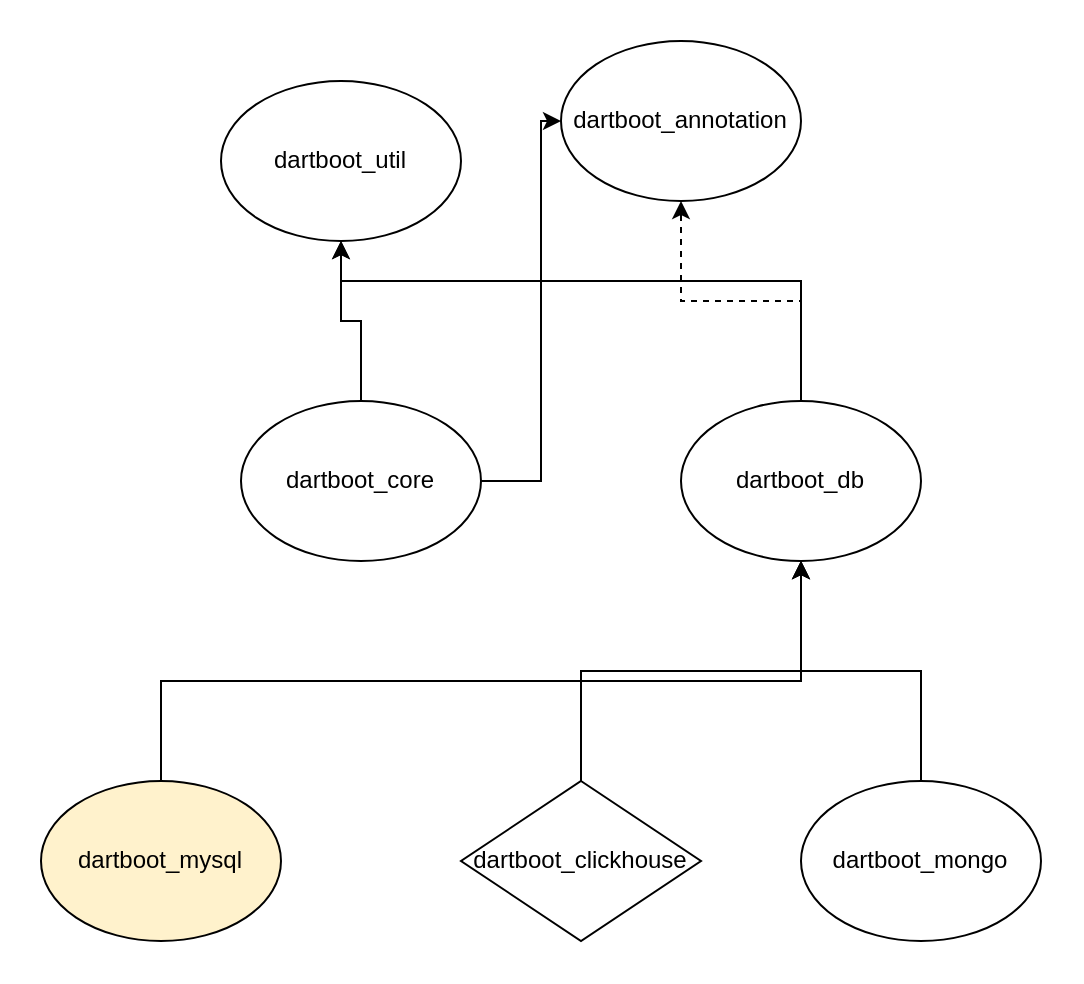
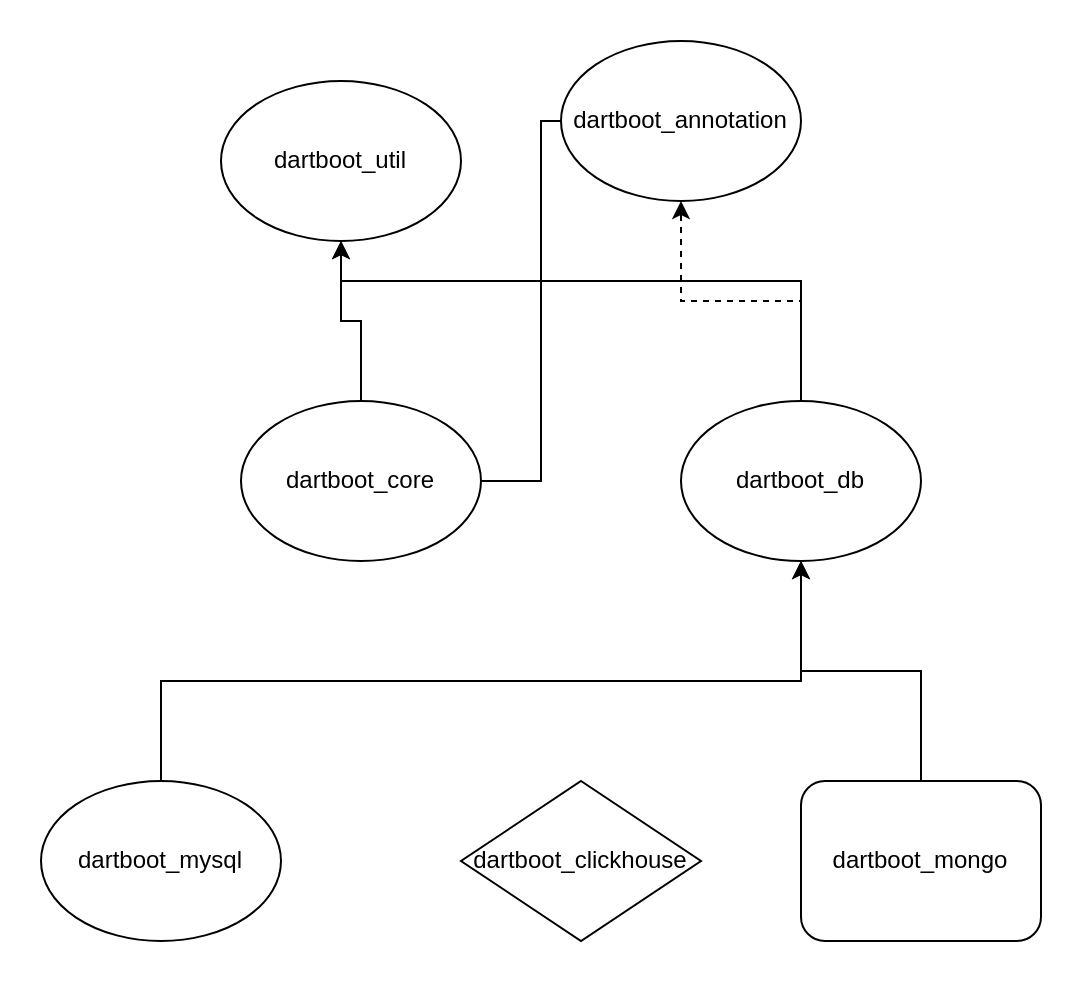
(546, 121) -> (551, 121)
(634, 671) -> none
(161, 861) -> (161, 861)
(921, 861) -> (921, 861)
